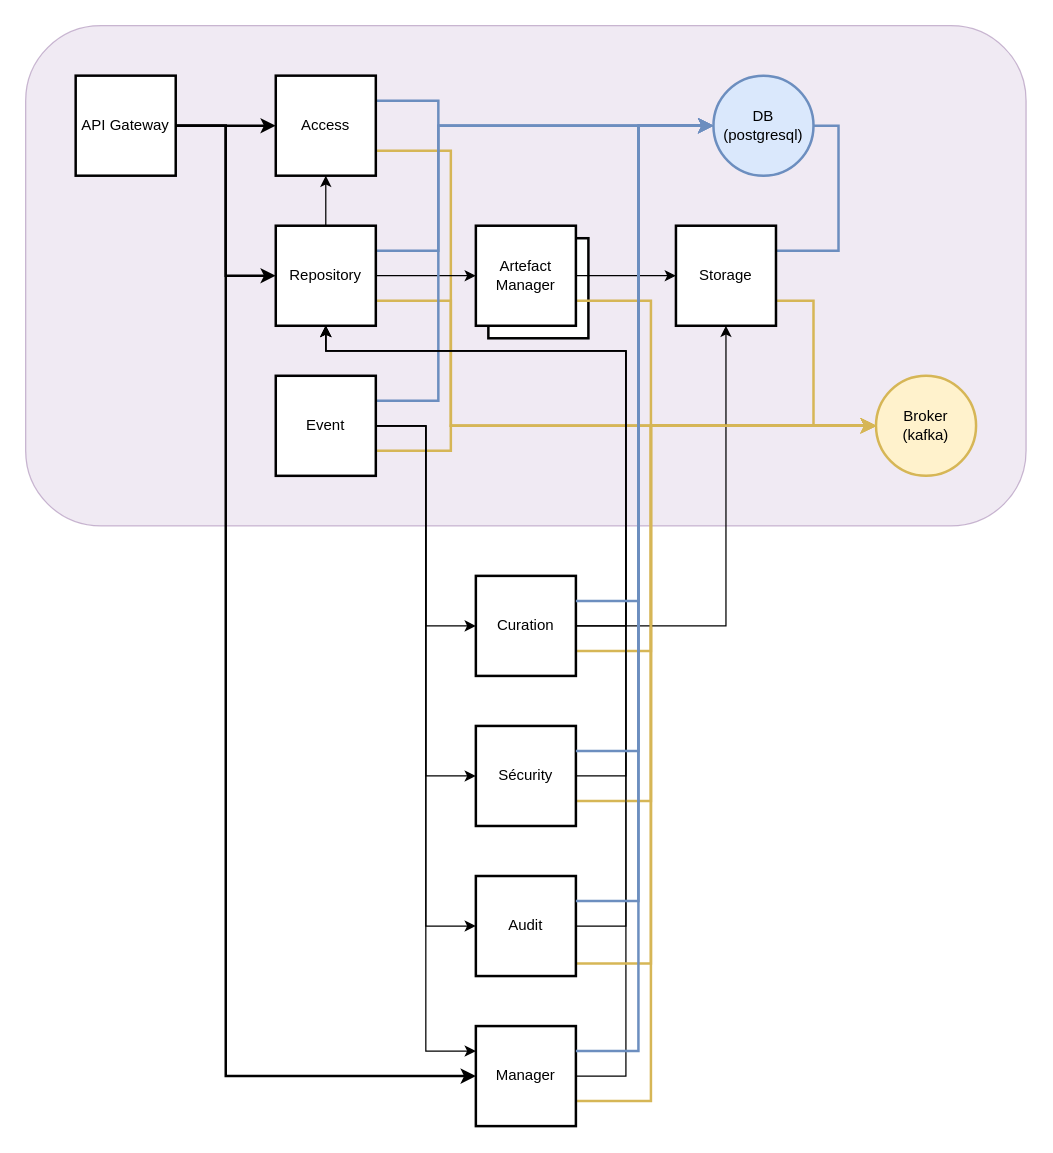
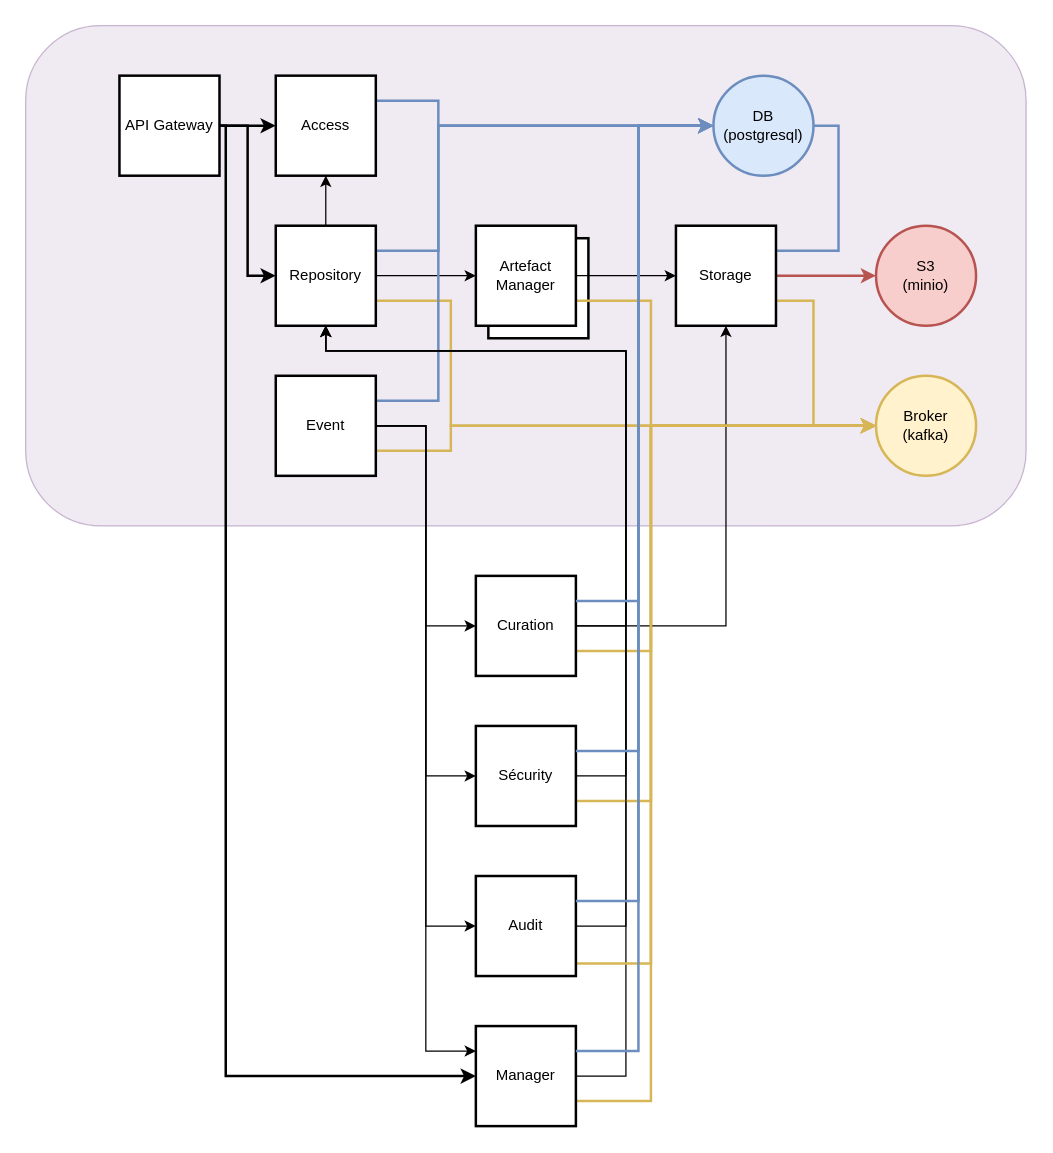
(126, 126) -> (169, 126)
(451, 187) -> none
none -> (820, 276)
none -> (926, 276)
